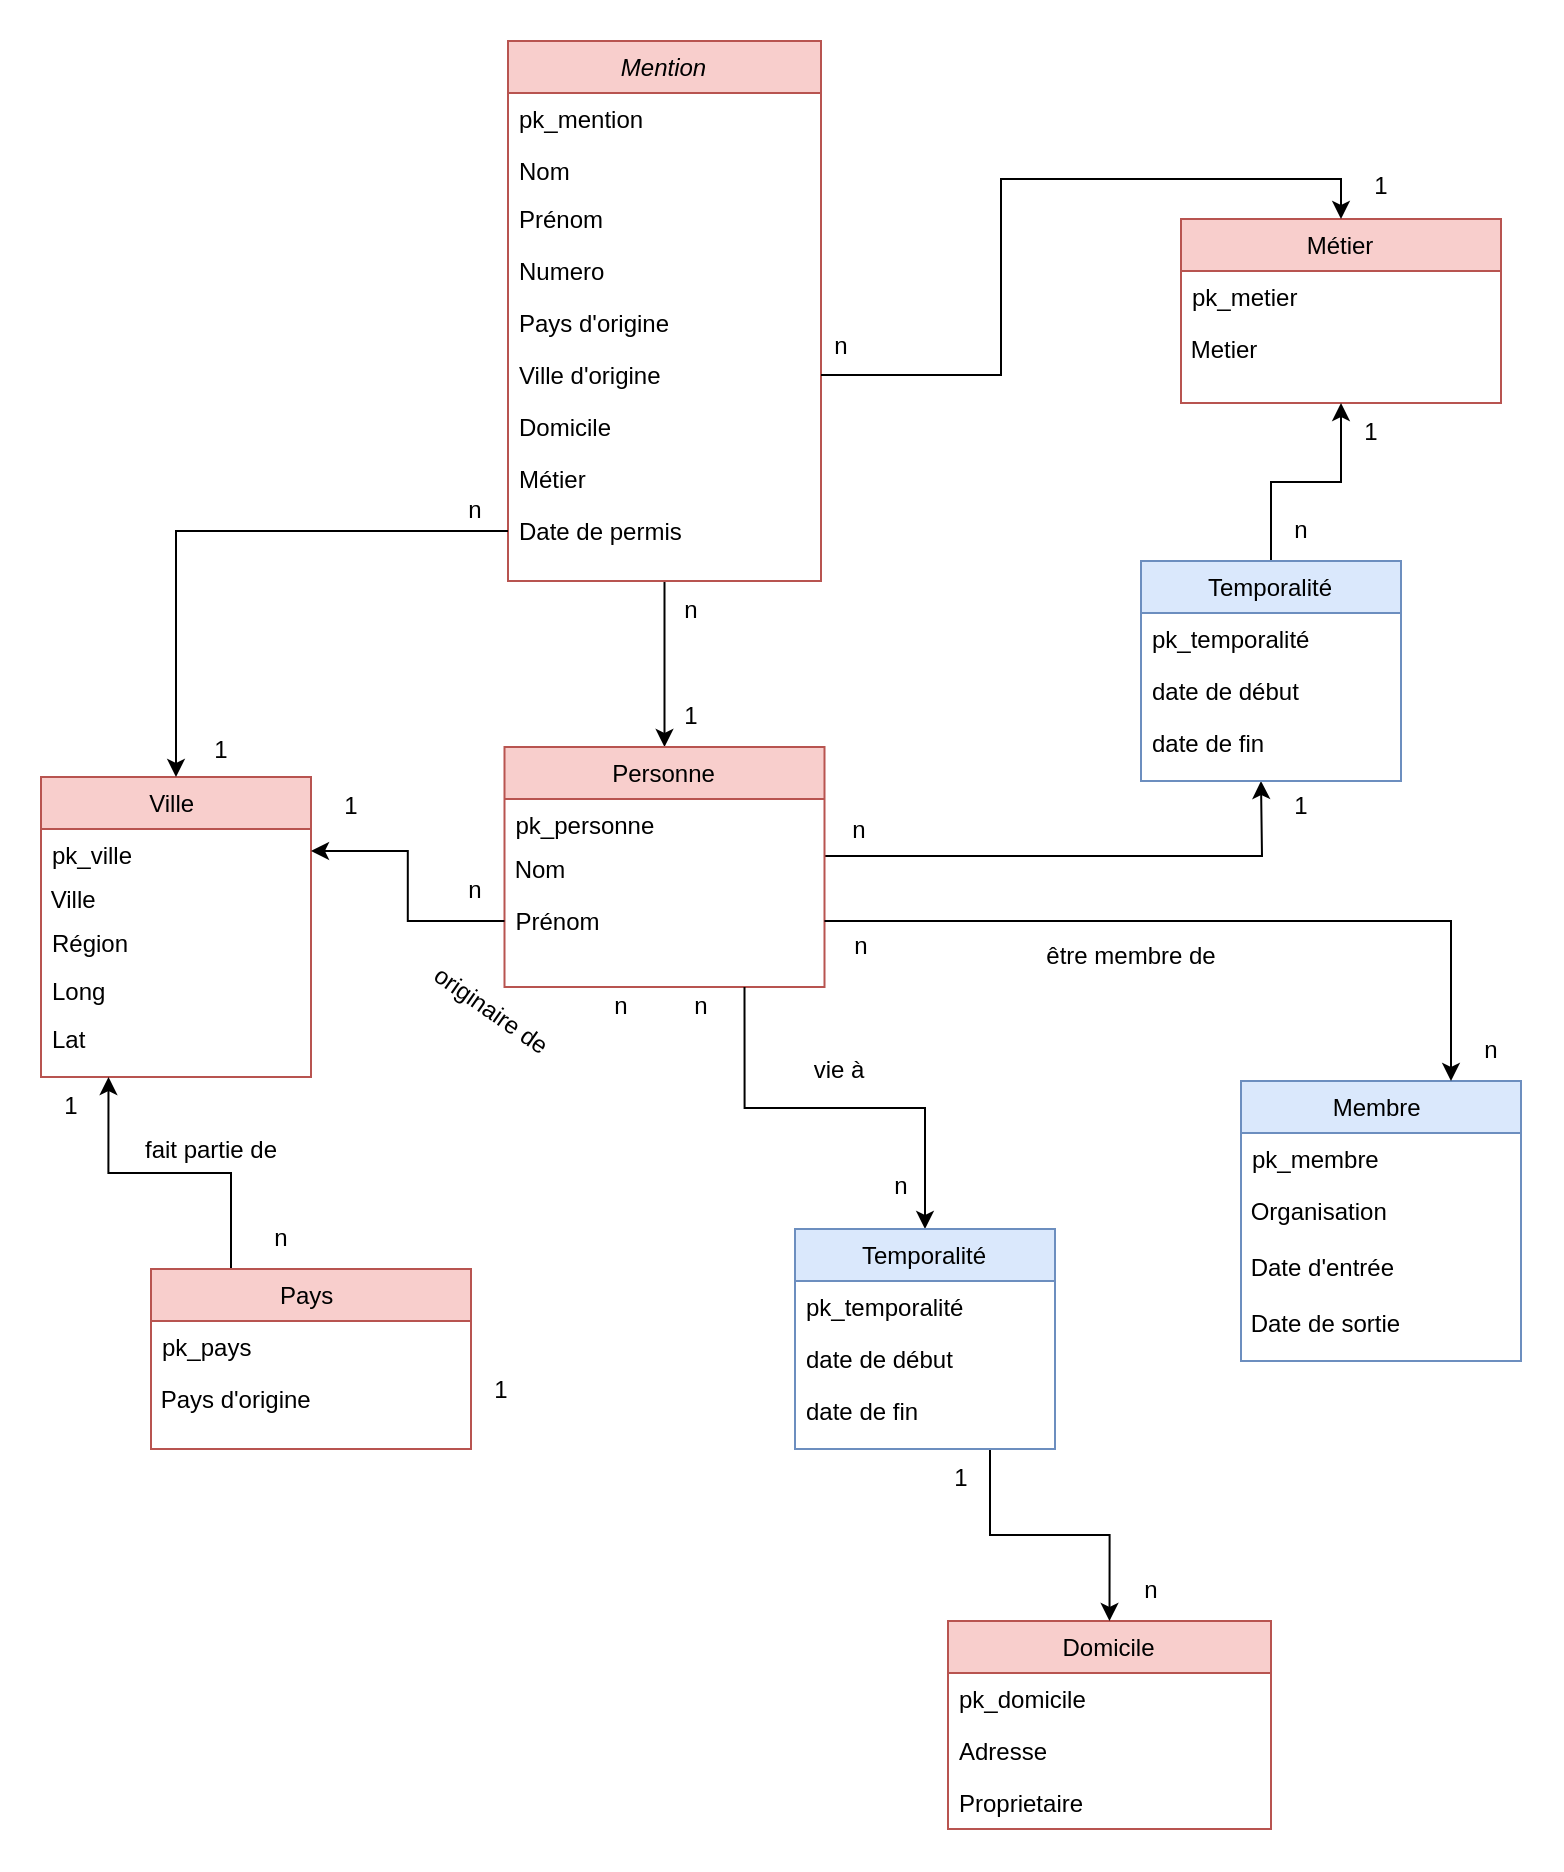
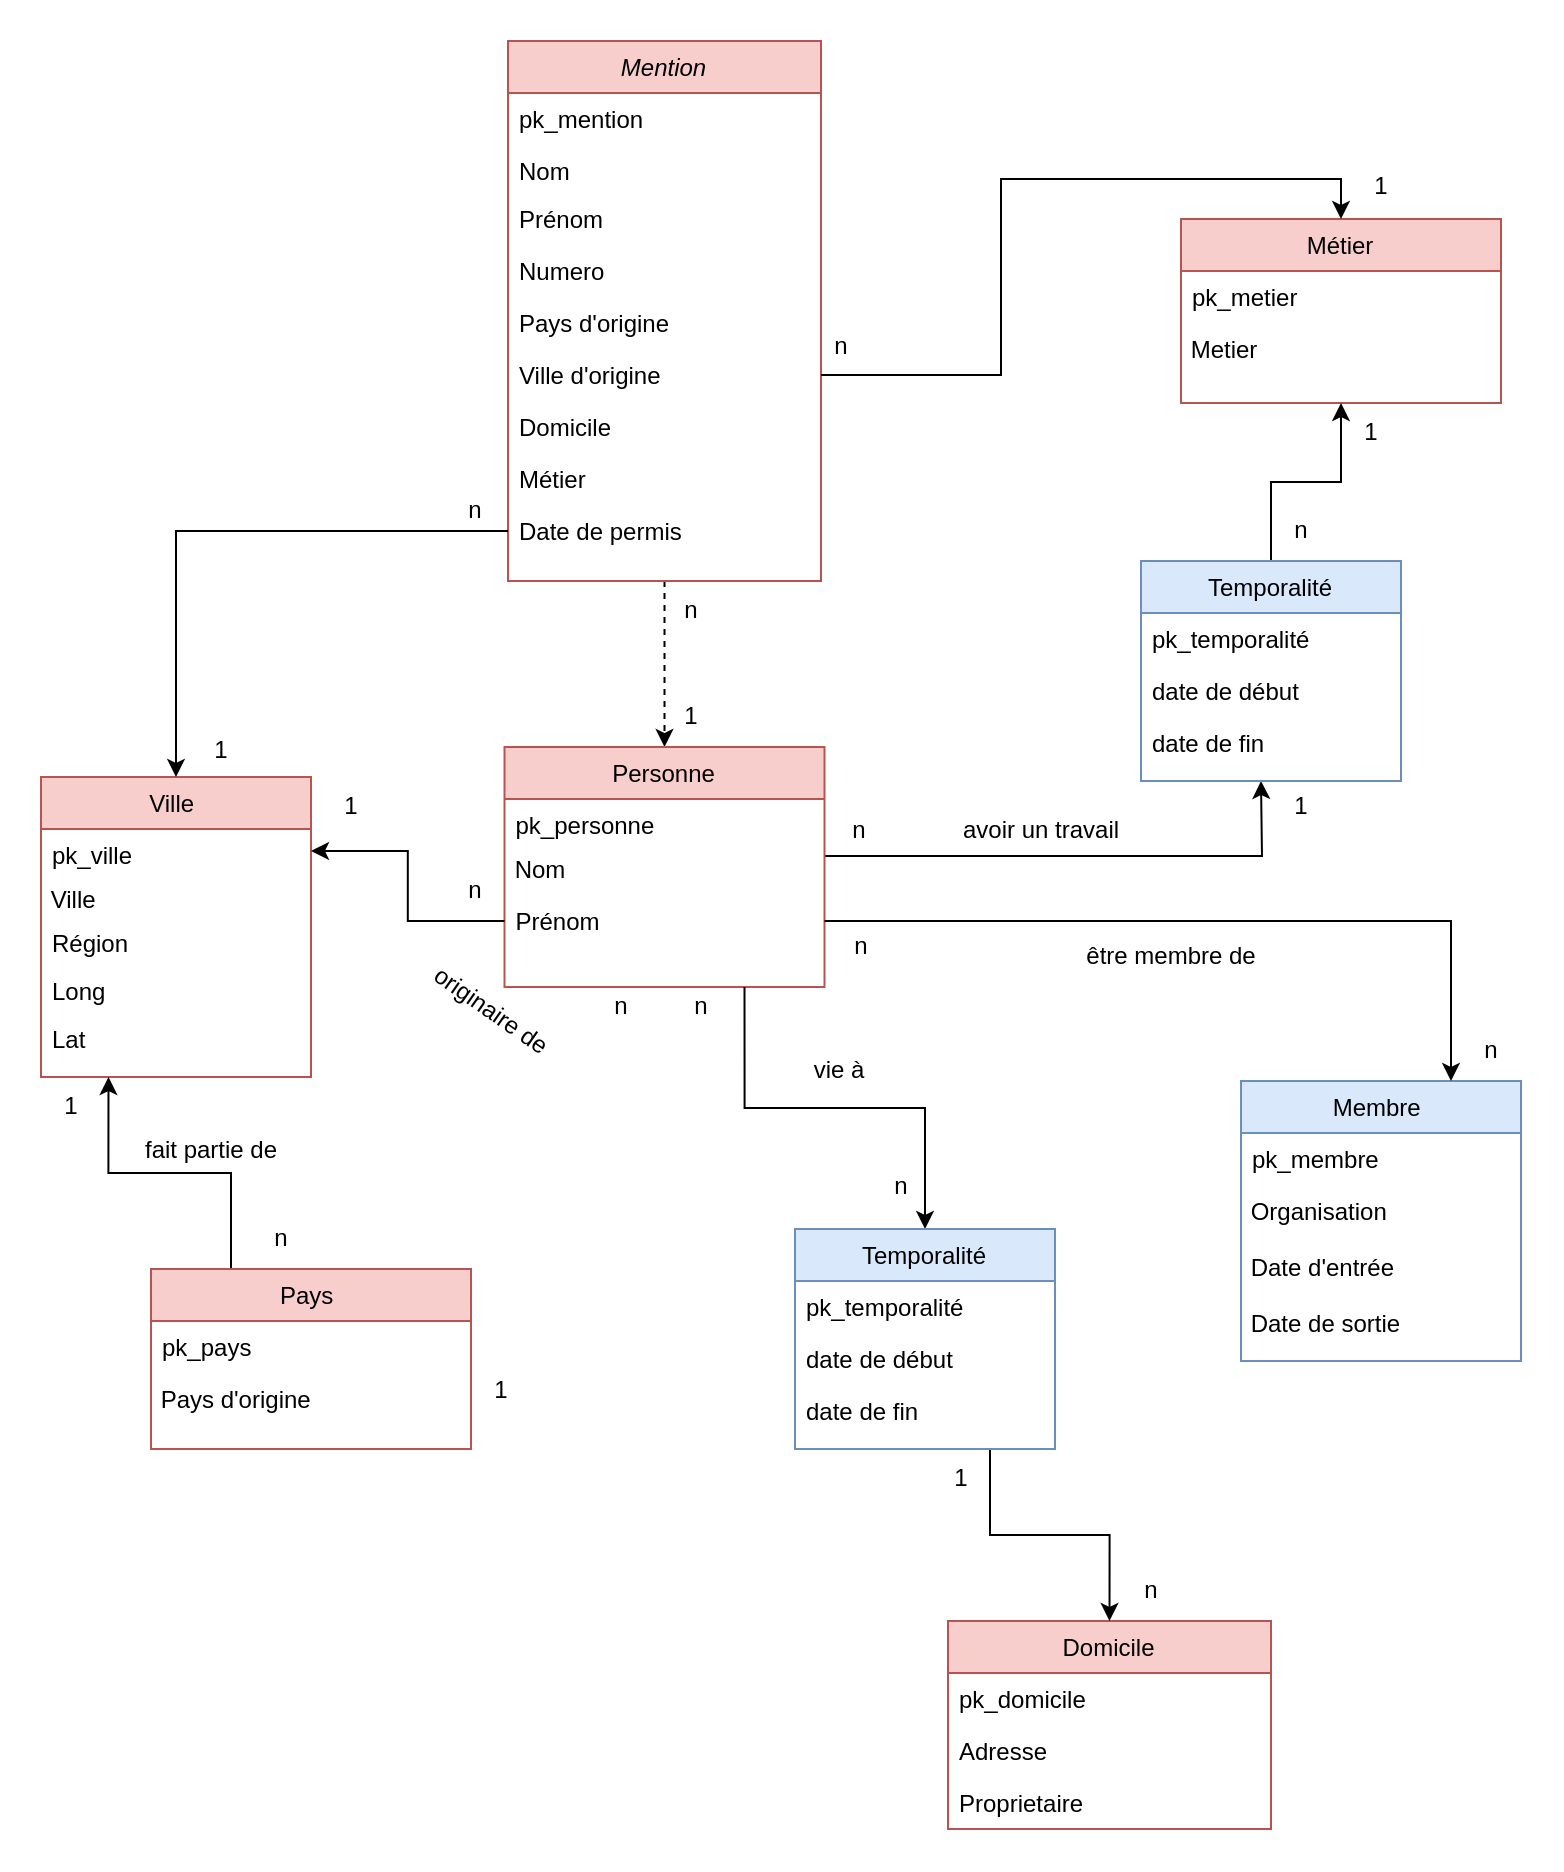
(665, 659) -> (665, 659)
none -> (1041, 831)
(1131, 957) -> (1171, 957)
